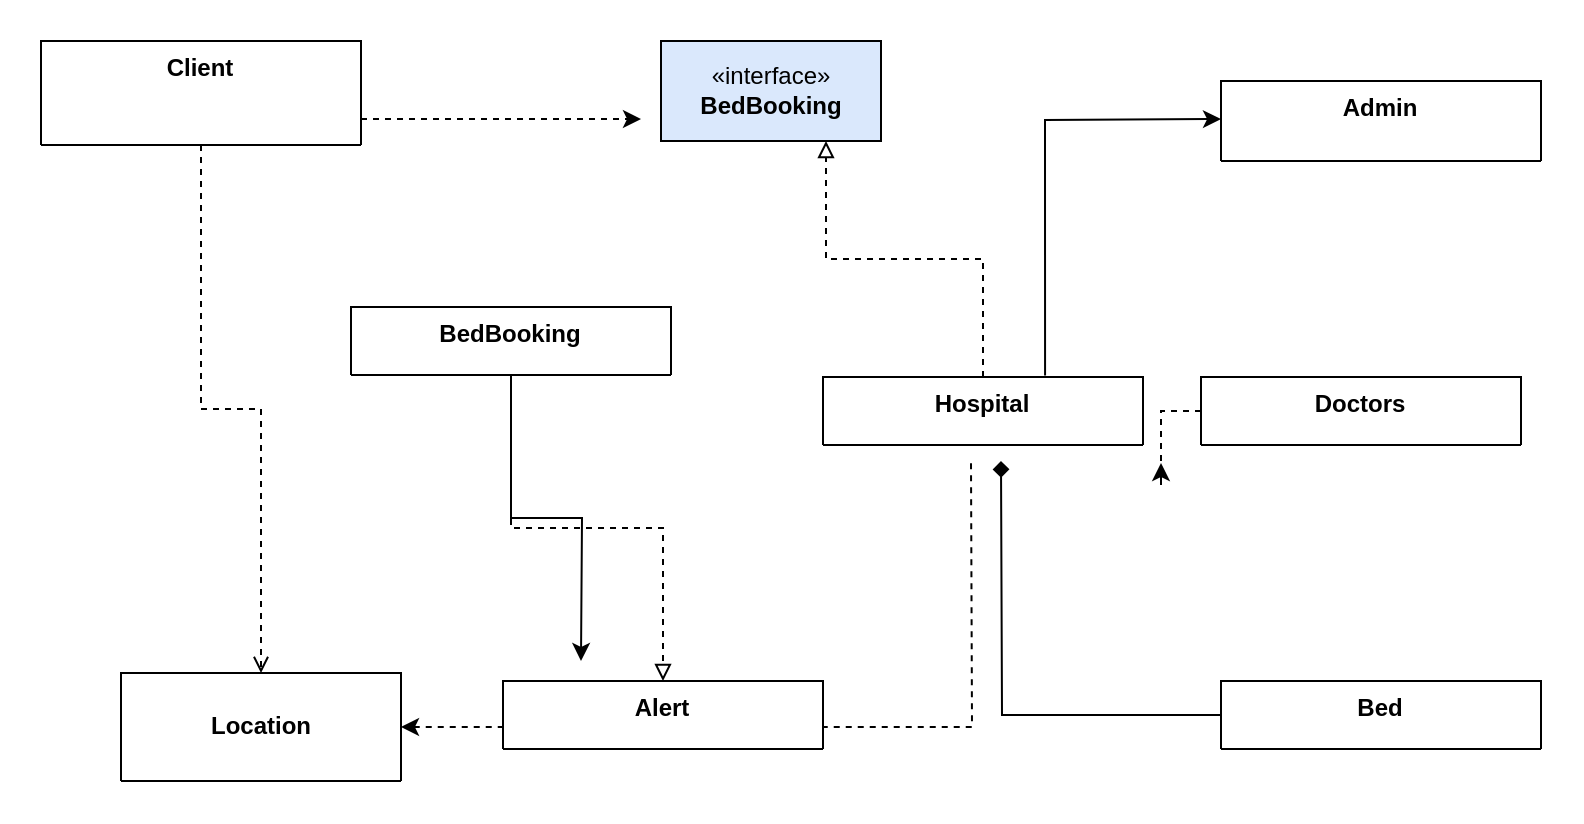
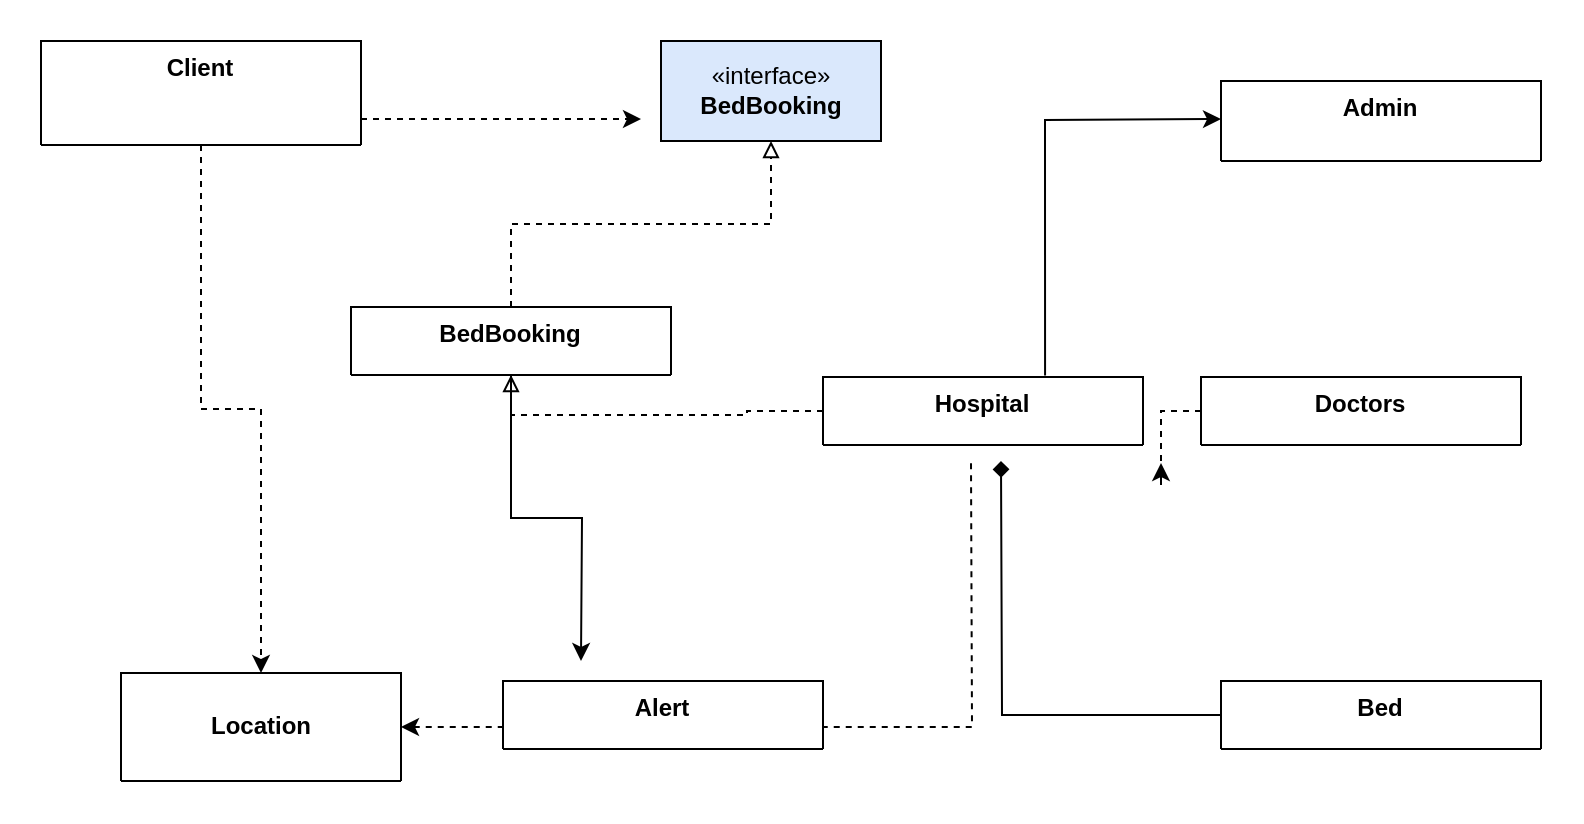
(913, 259) -> (671, 415)
(652, 528) -> (632, 224)
(261, 661) -> (261, 658)
